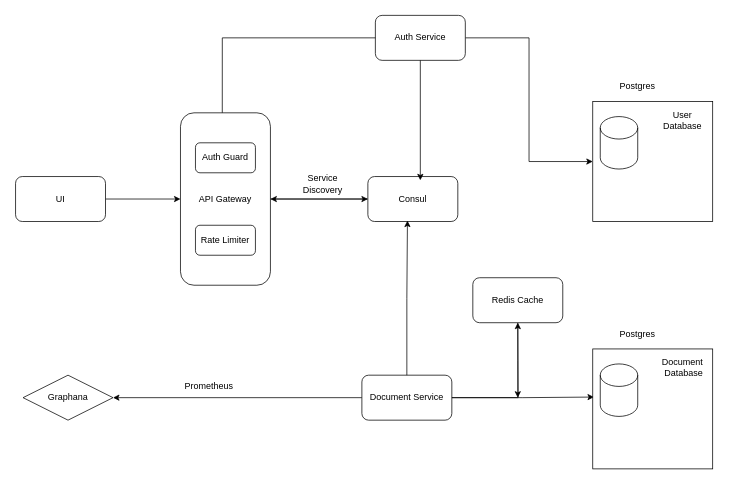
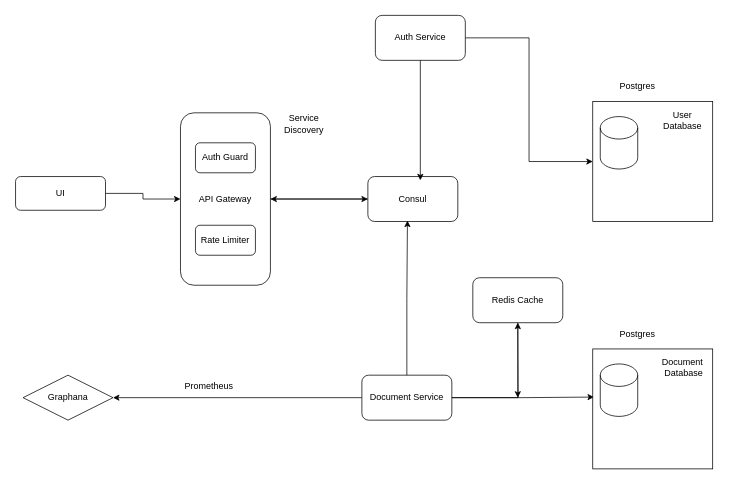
(261, 38) -> none
(323, 184) -> (304, 124)
(60, 199) -> (60, 194)
